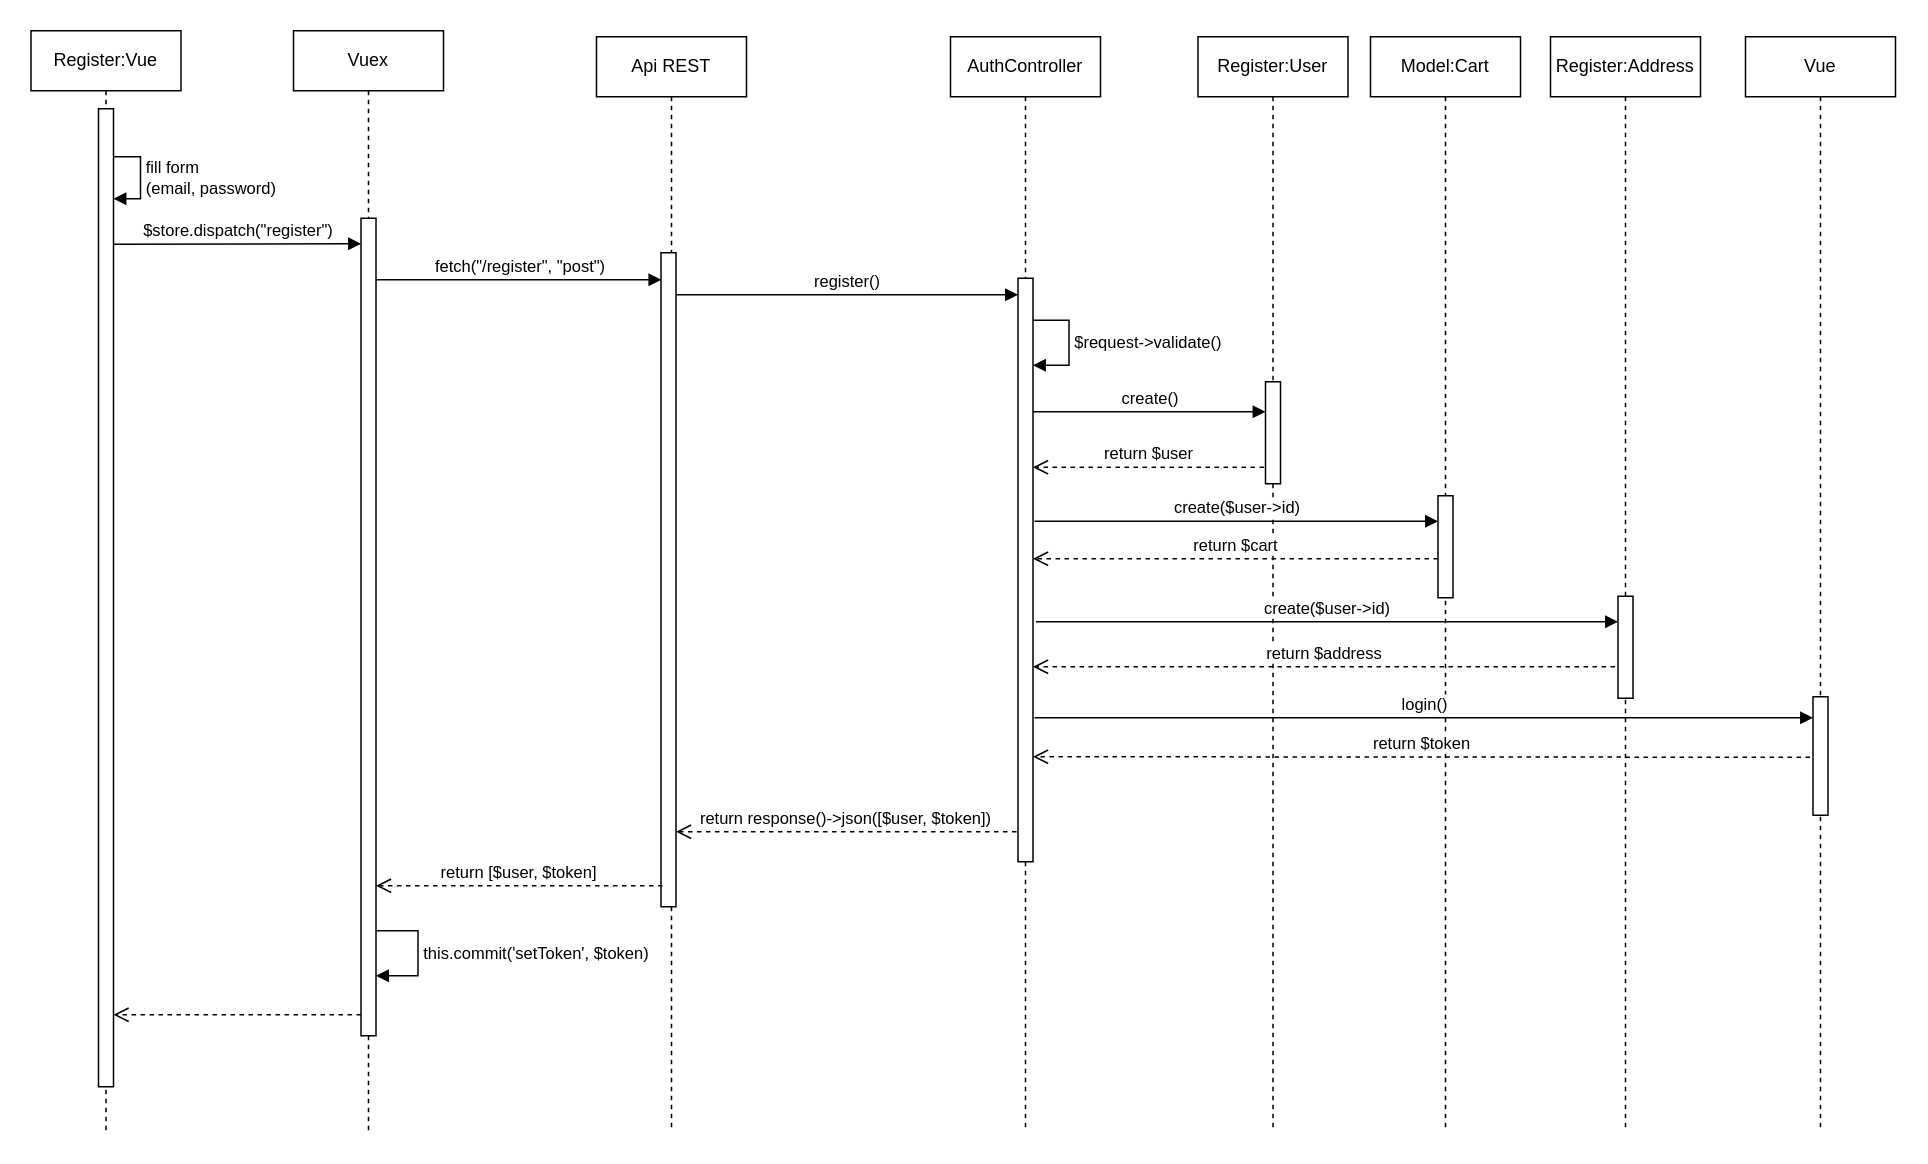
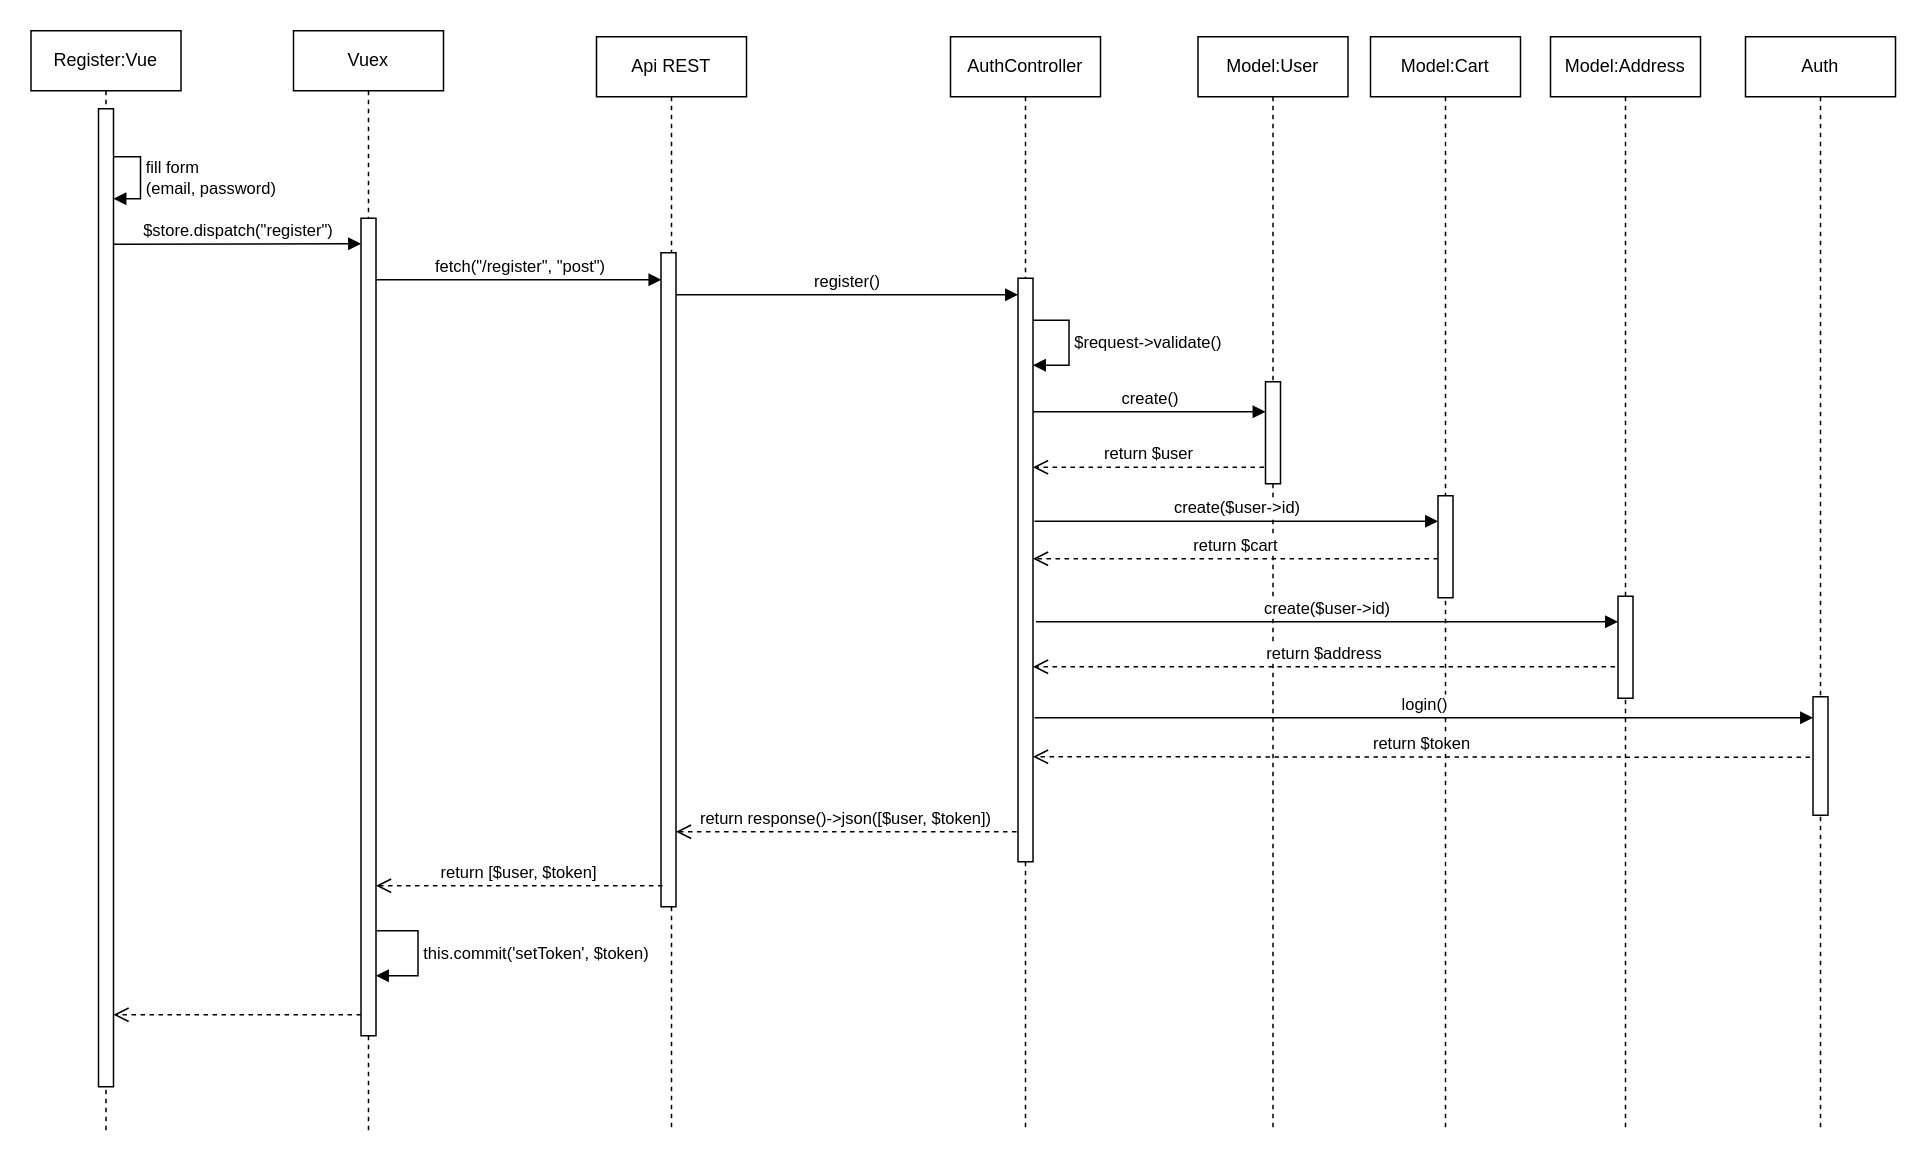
(1273, 67) -> (1273, 67)
(1625, 67) -> (1625, 67)
(1820, 67) -> (1820, 67)
